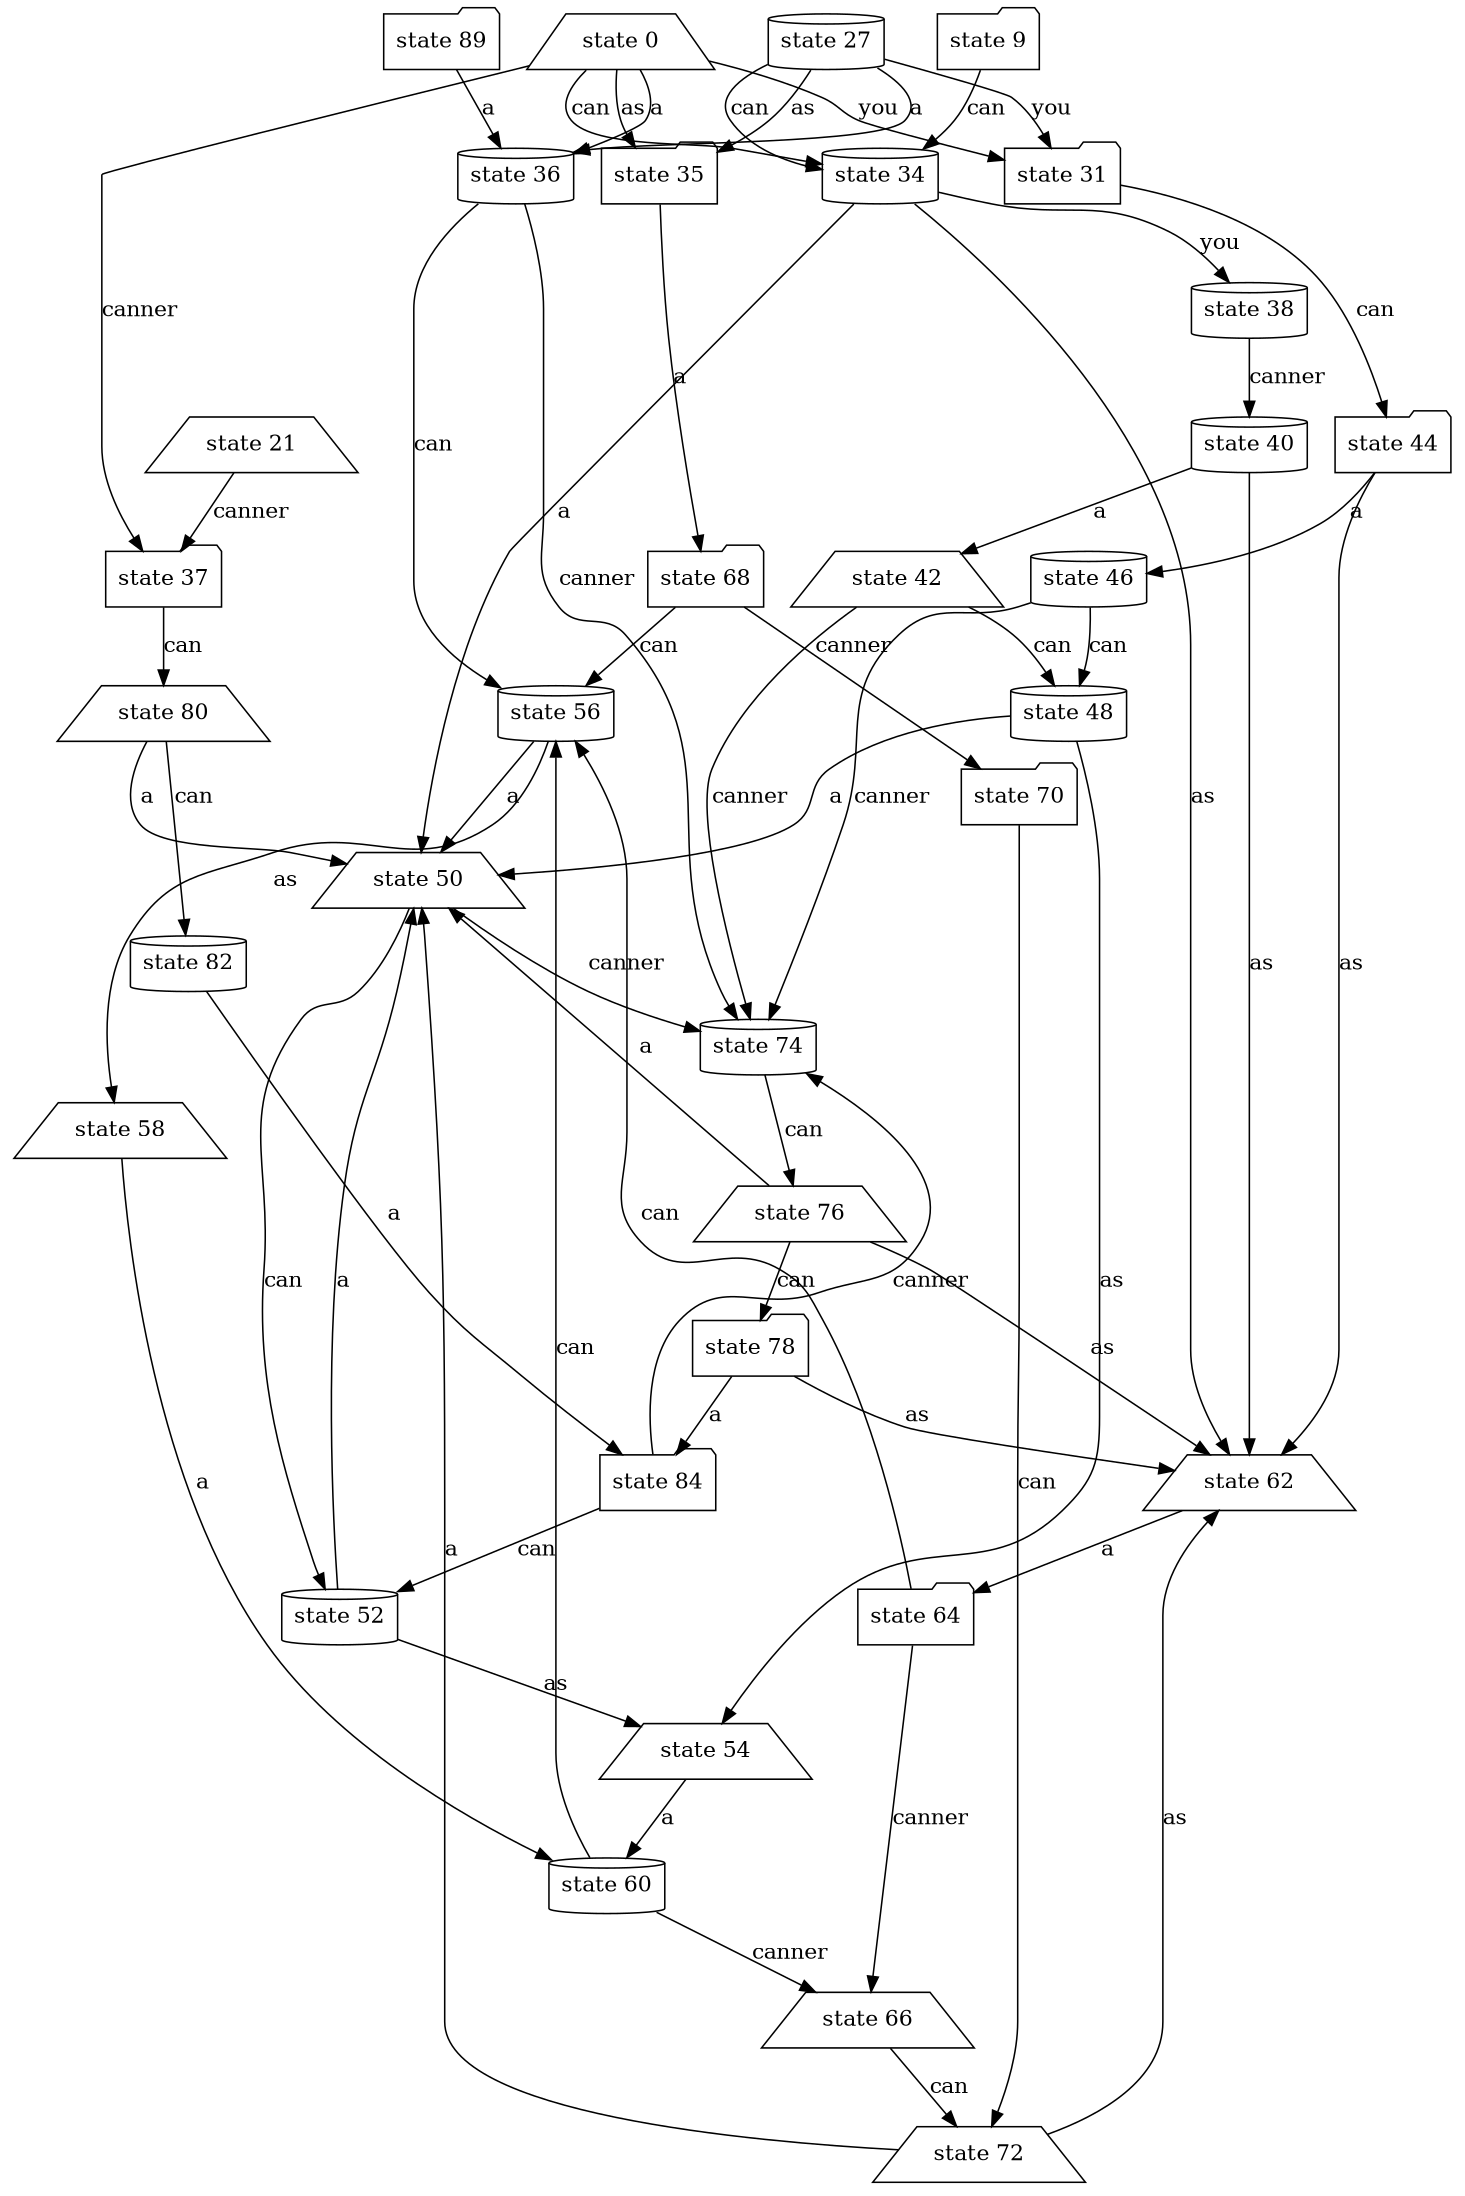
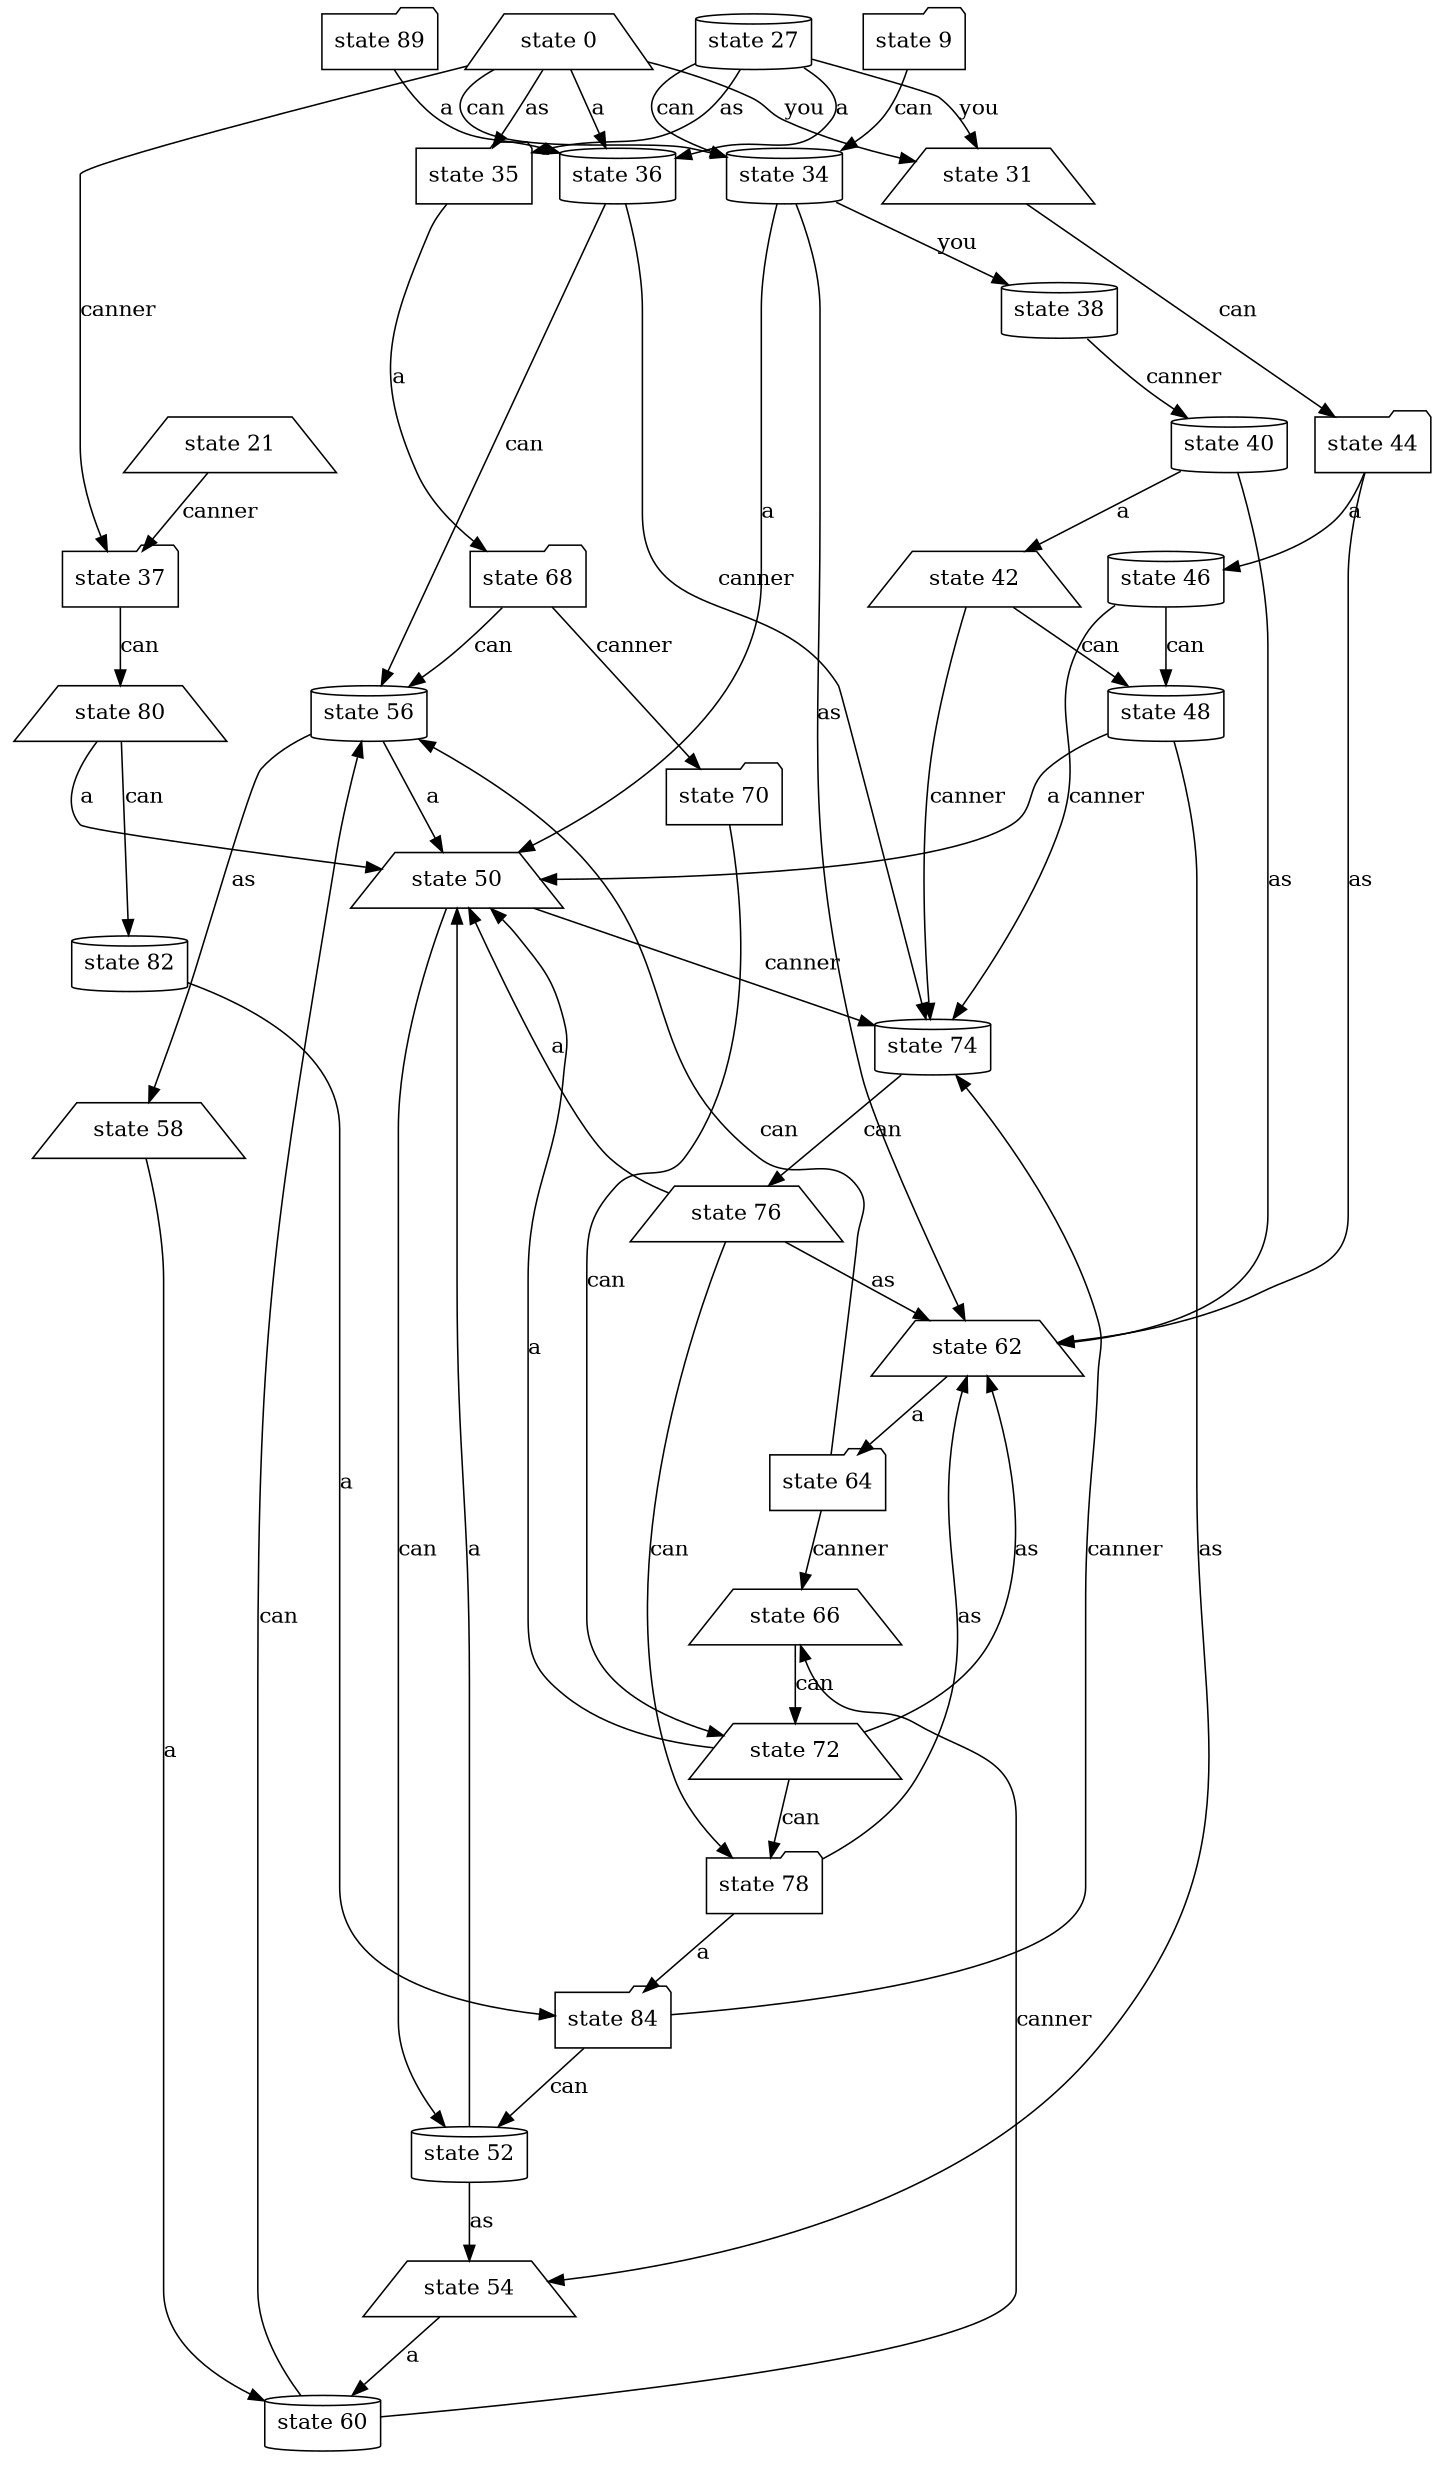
(1062, 176) -> (988, 176)
none -> (782, 1811)
